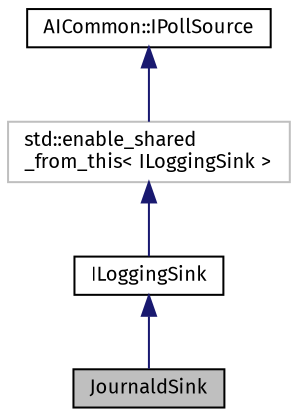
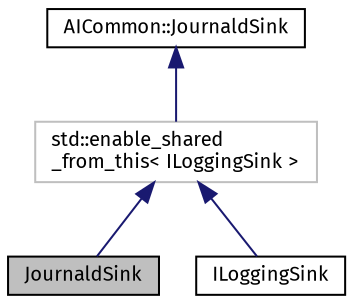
(149, 28) -> (176, 28)
(149, 343) -> (119, 227)
